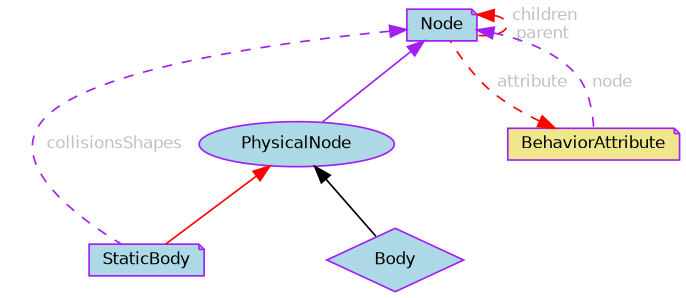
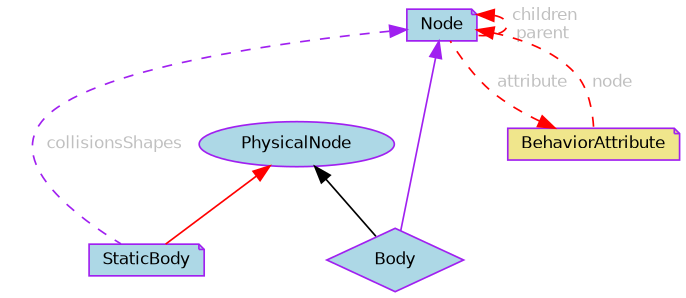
(563, 62) -> (563, 62)
(366, 87) -> (418, 144)
